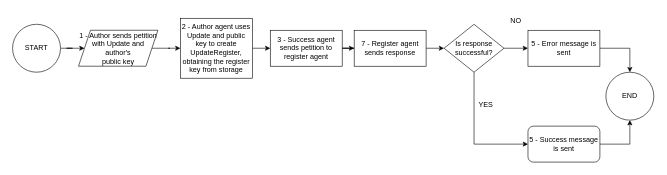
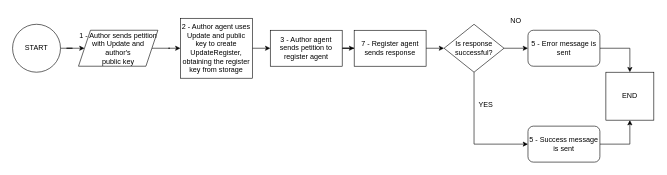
(306, 48) -> (306, 48)
(564, 48) -> (564, 48)
(630, 96) -> (630, 96)
